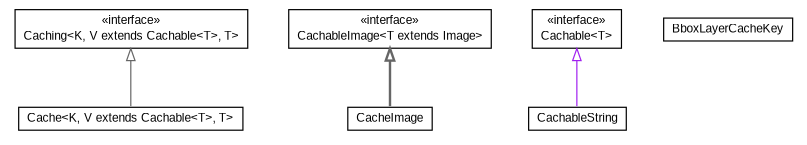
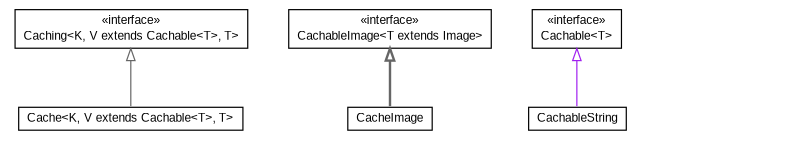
(728, 29) -> none
